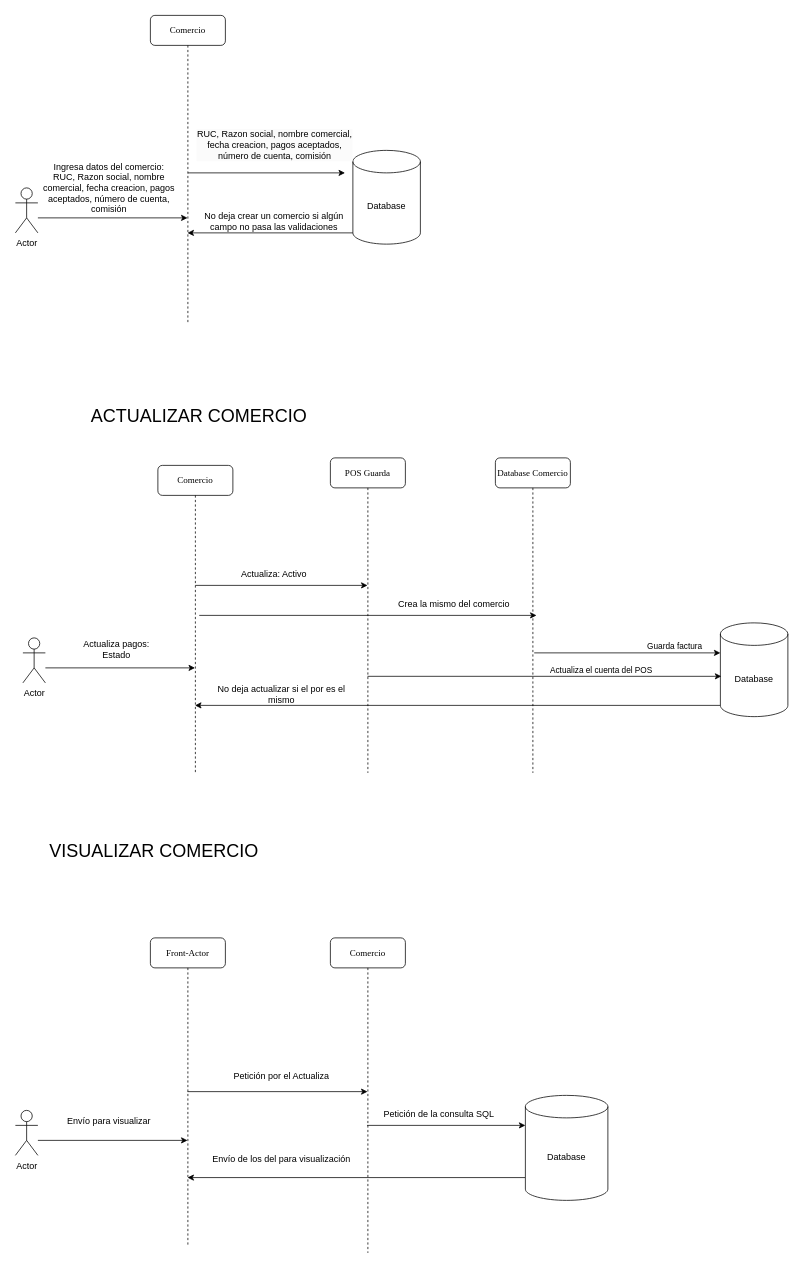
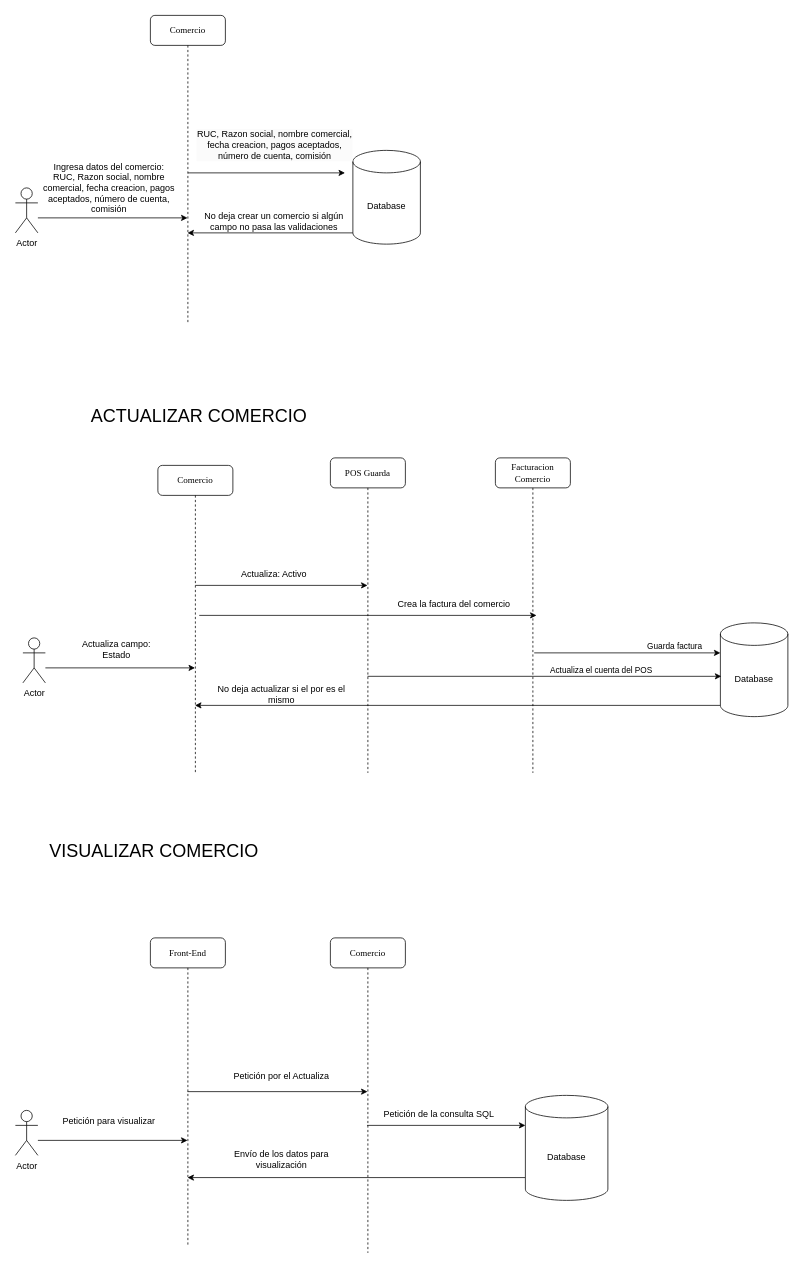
(533, 473) -> (533, 473)
(454, 604) -> (454, 604)
(117, 649) -> (117, 649)
(188, 953) -> (188, 953)
(109, 1122) -> (109, 1122)
(282, 1159) -> (282, 1159)
